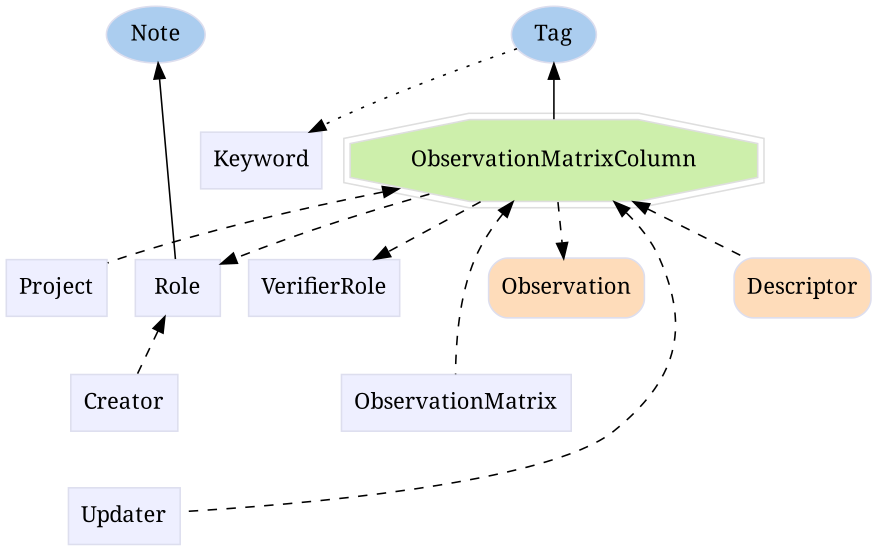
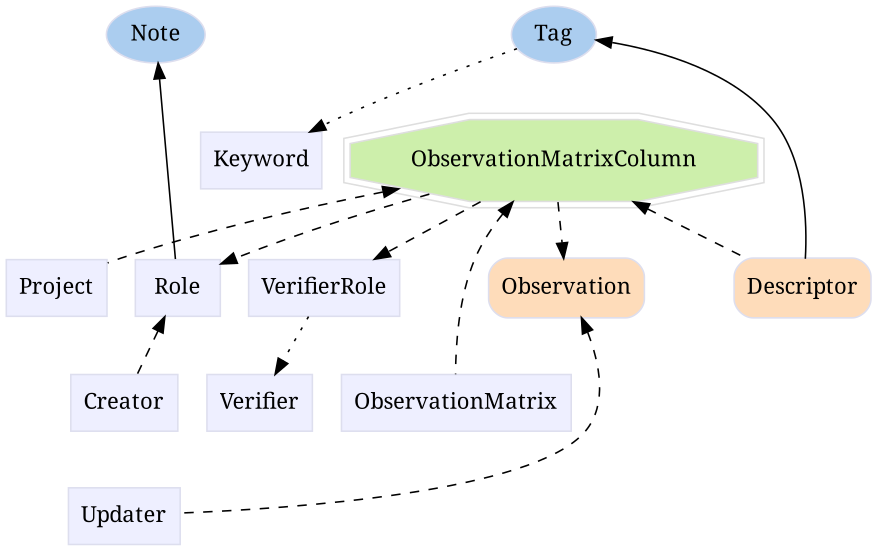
(554, 99) -> (760, 107)
none -> (260, 403)
(526, 467) -> (440, 487)
